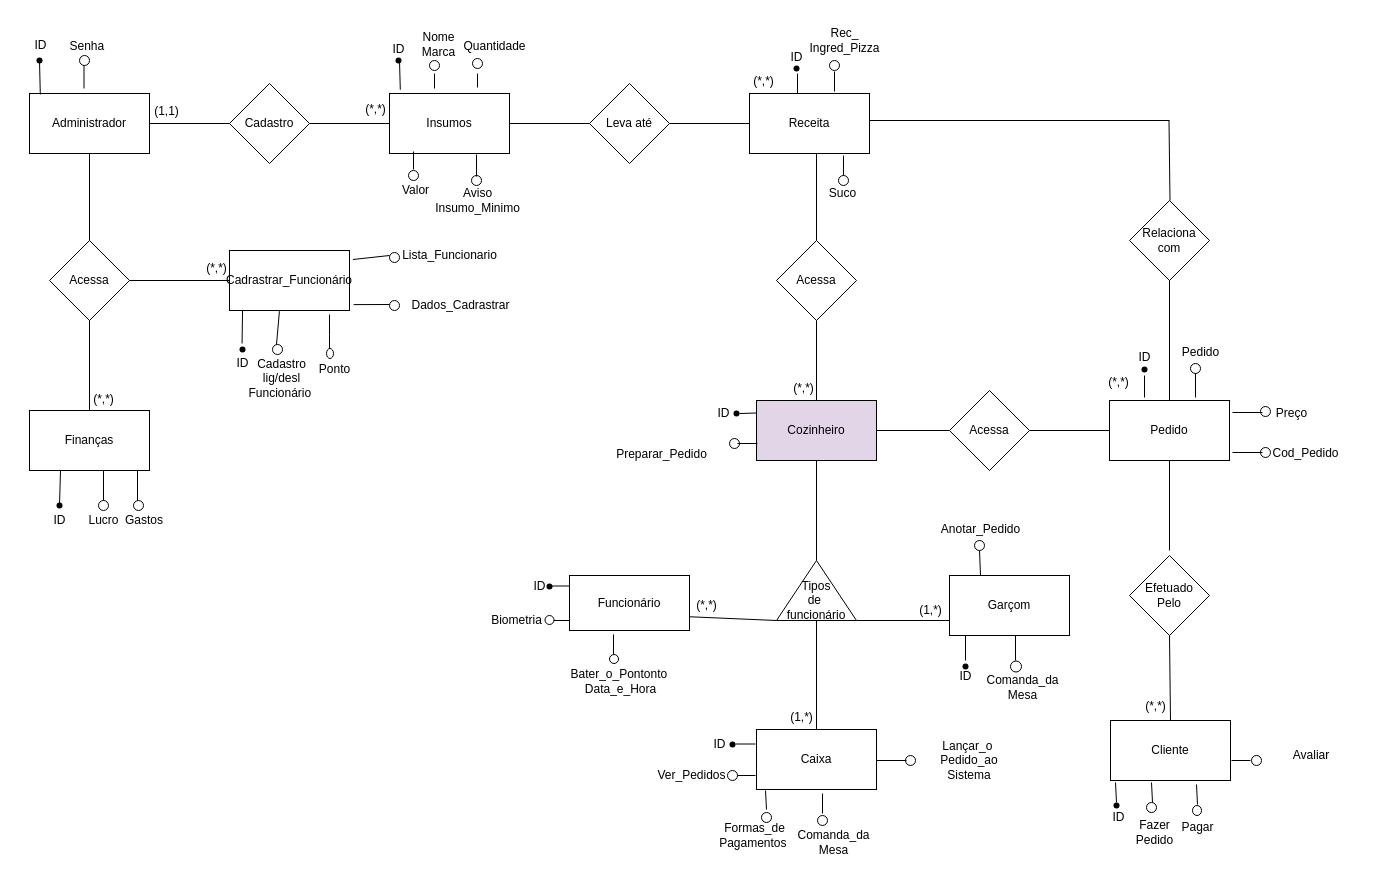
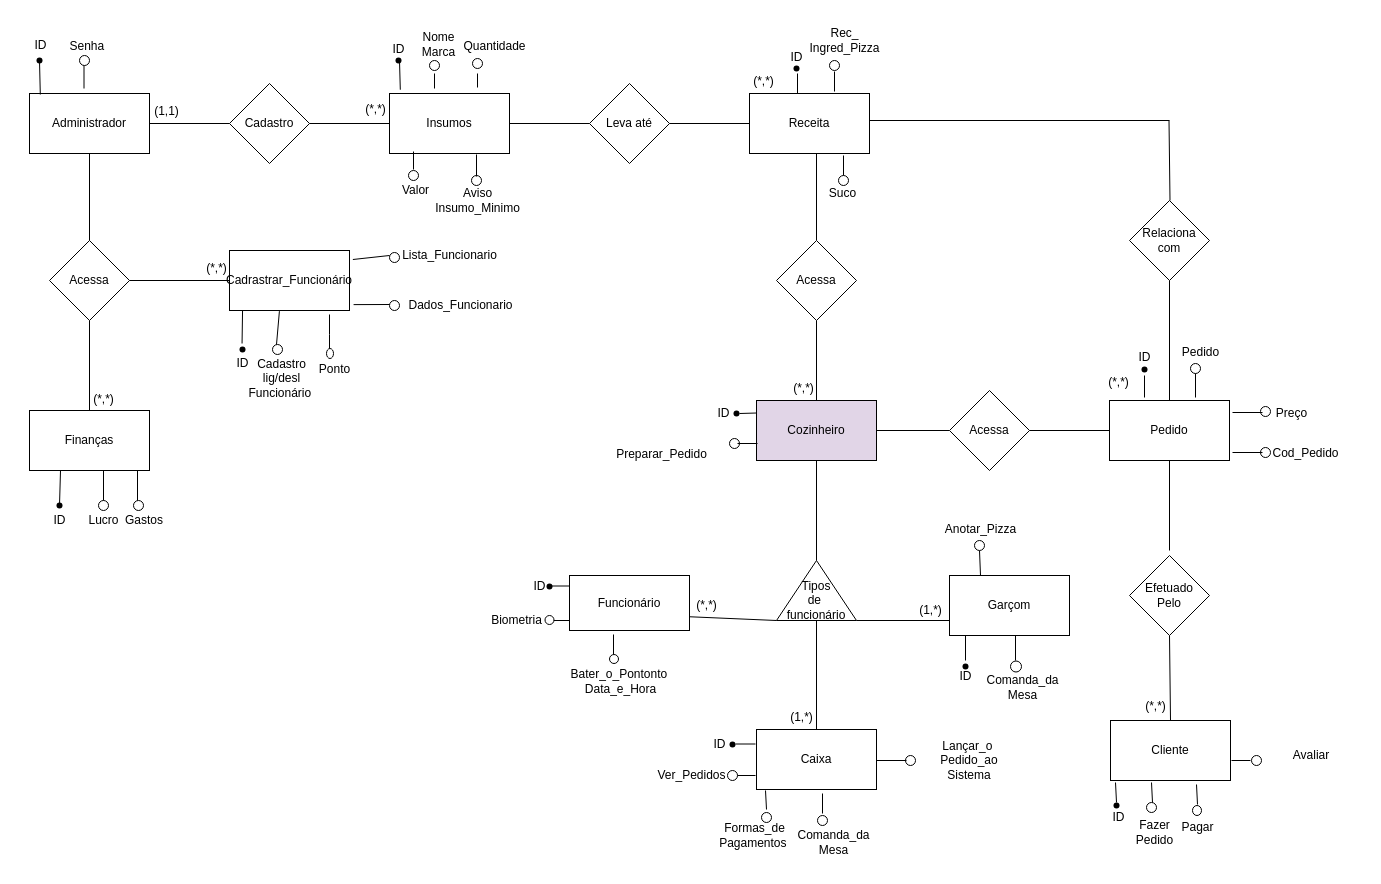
(461, 306) -> (461, 306)
(981, 530) -> (981, 530)
